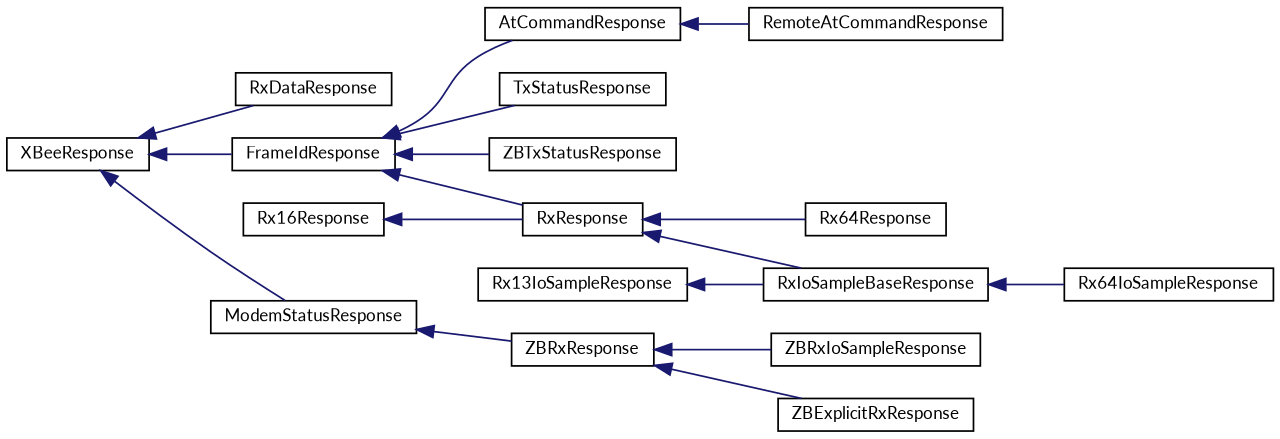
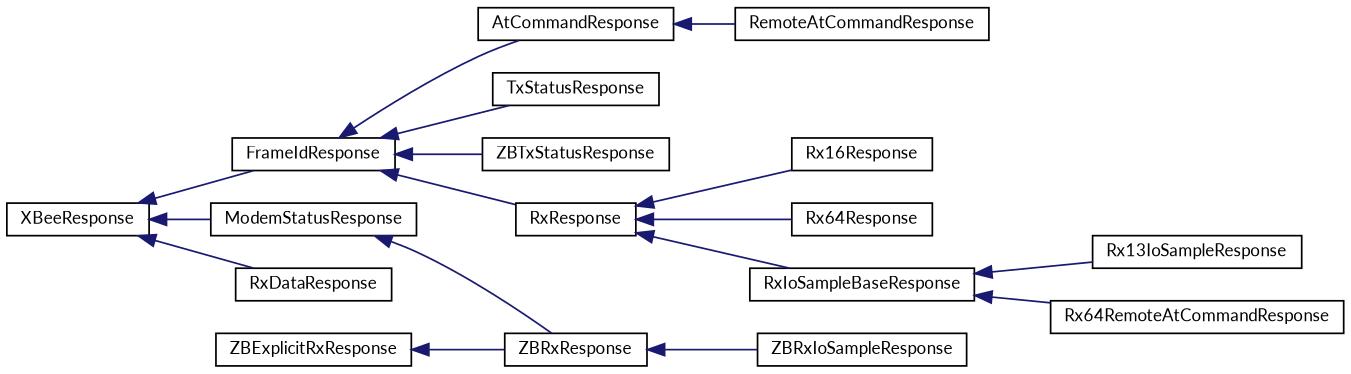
(462, 219) -> (722, 186)
(734, 285) -> (1042, 267)
(1169, 285) -> (1197, 317)
(737, 384) -> (467, 350)
